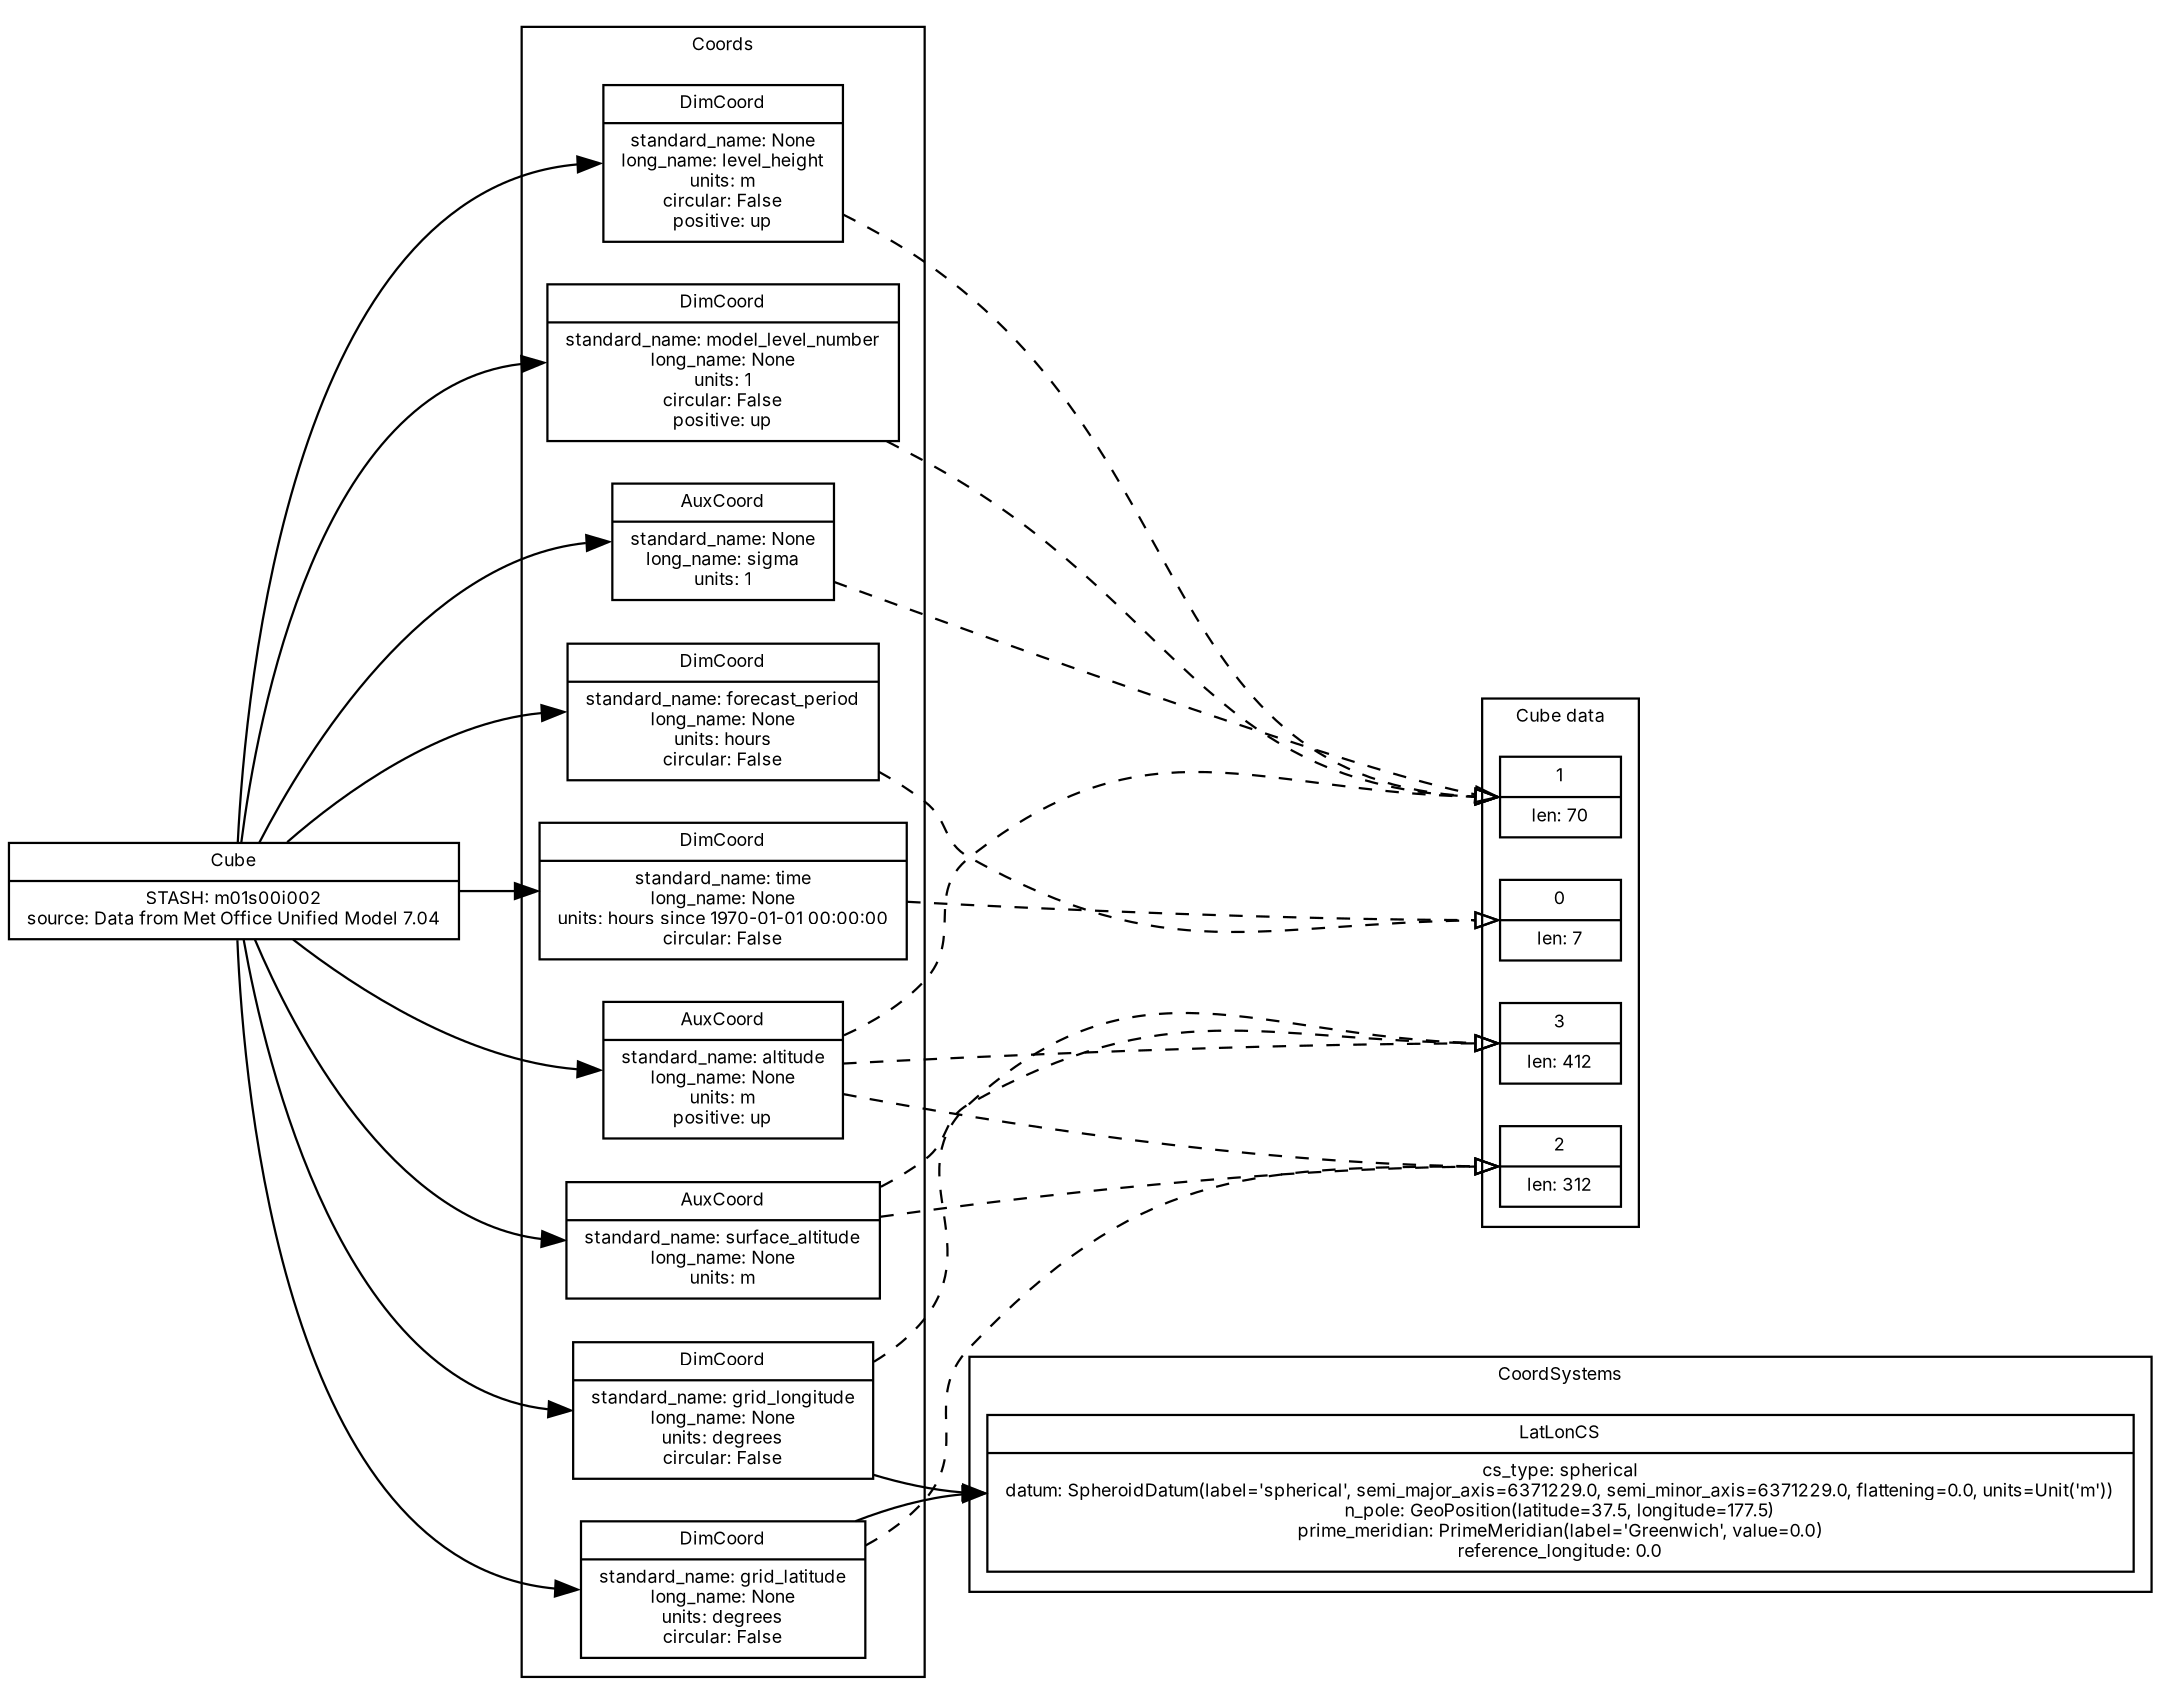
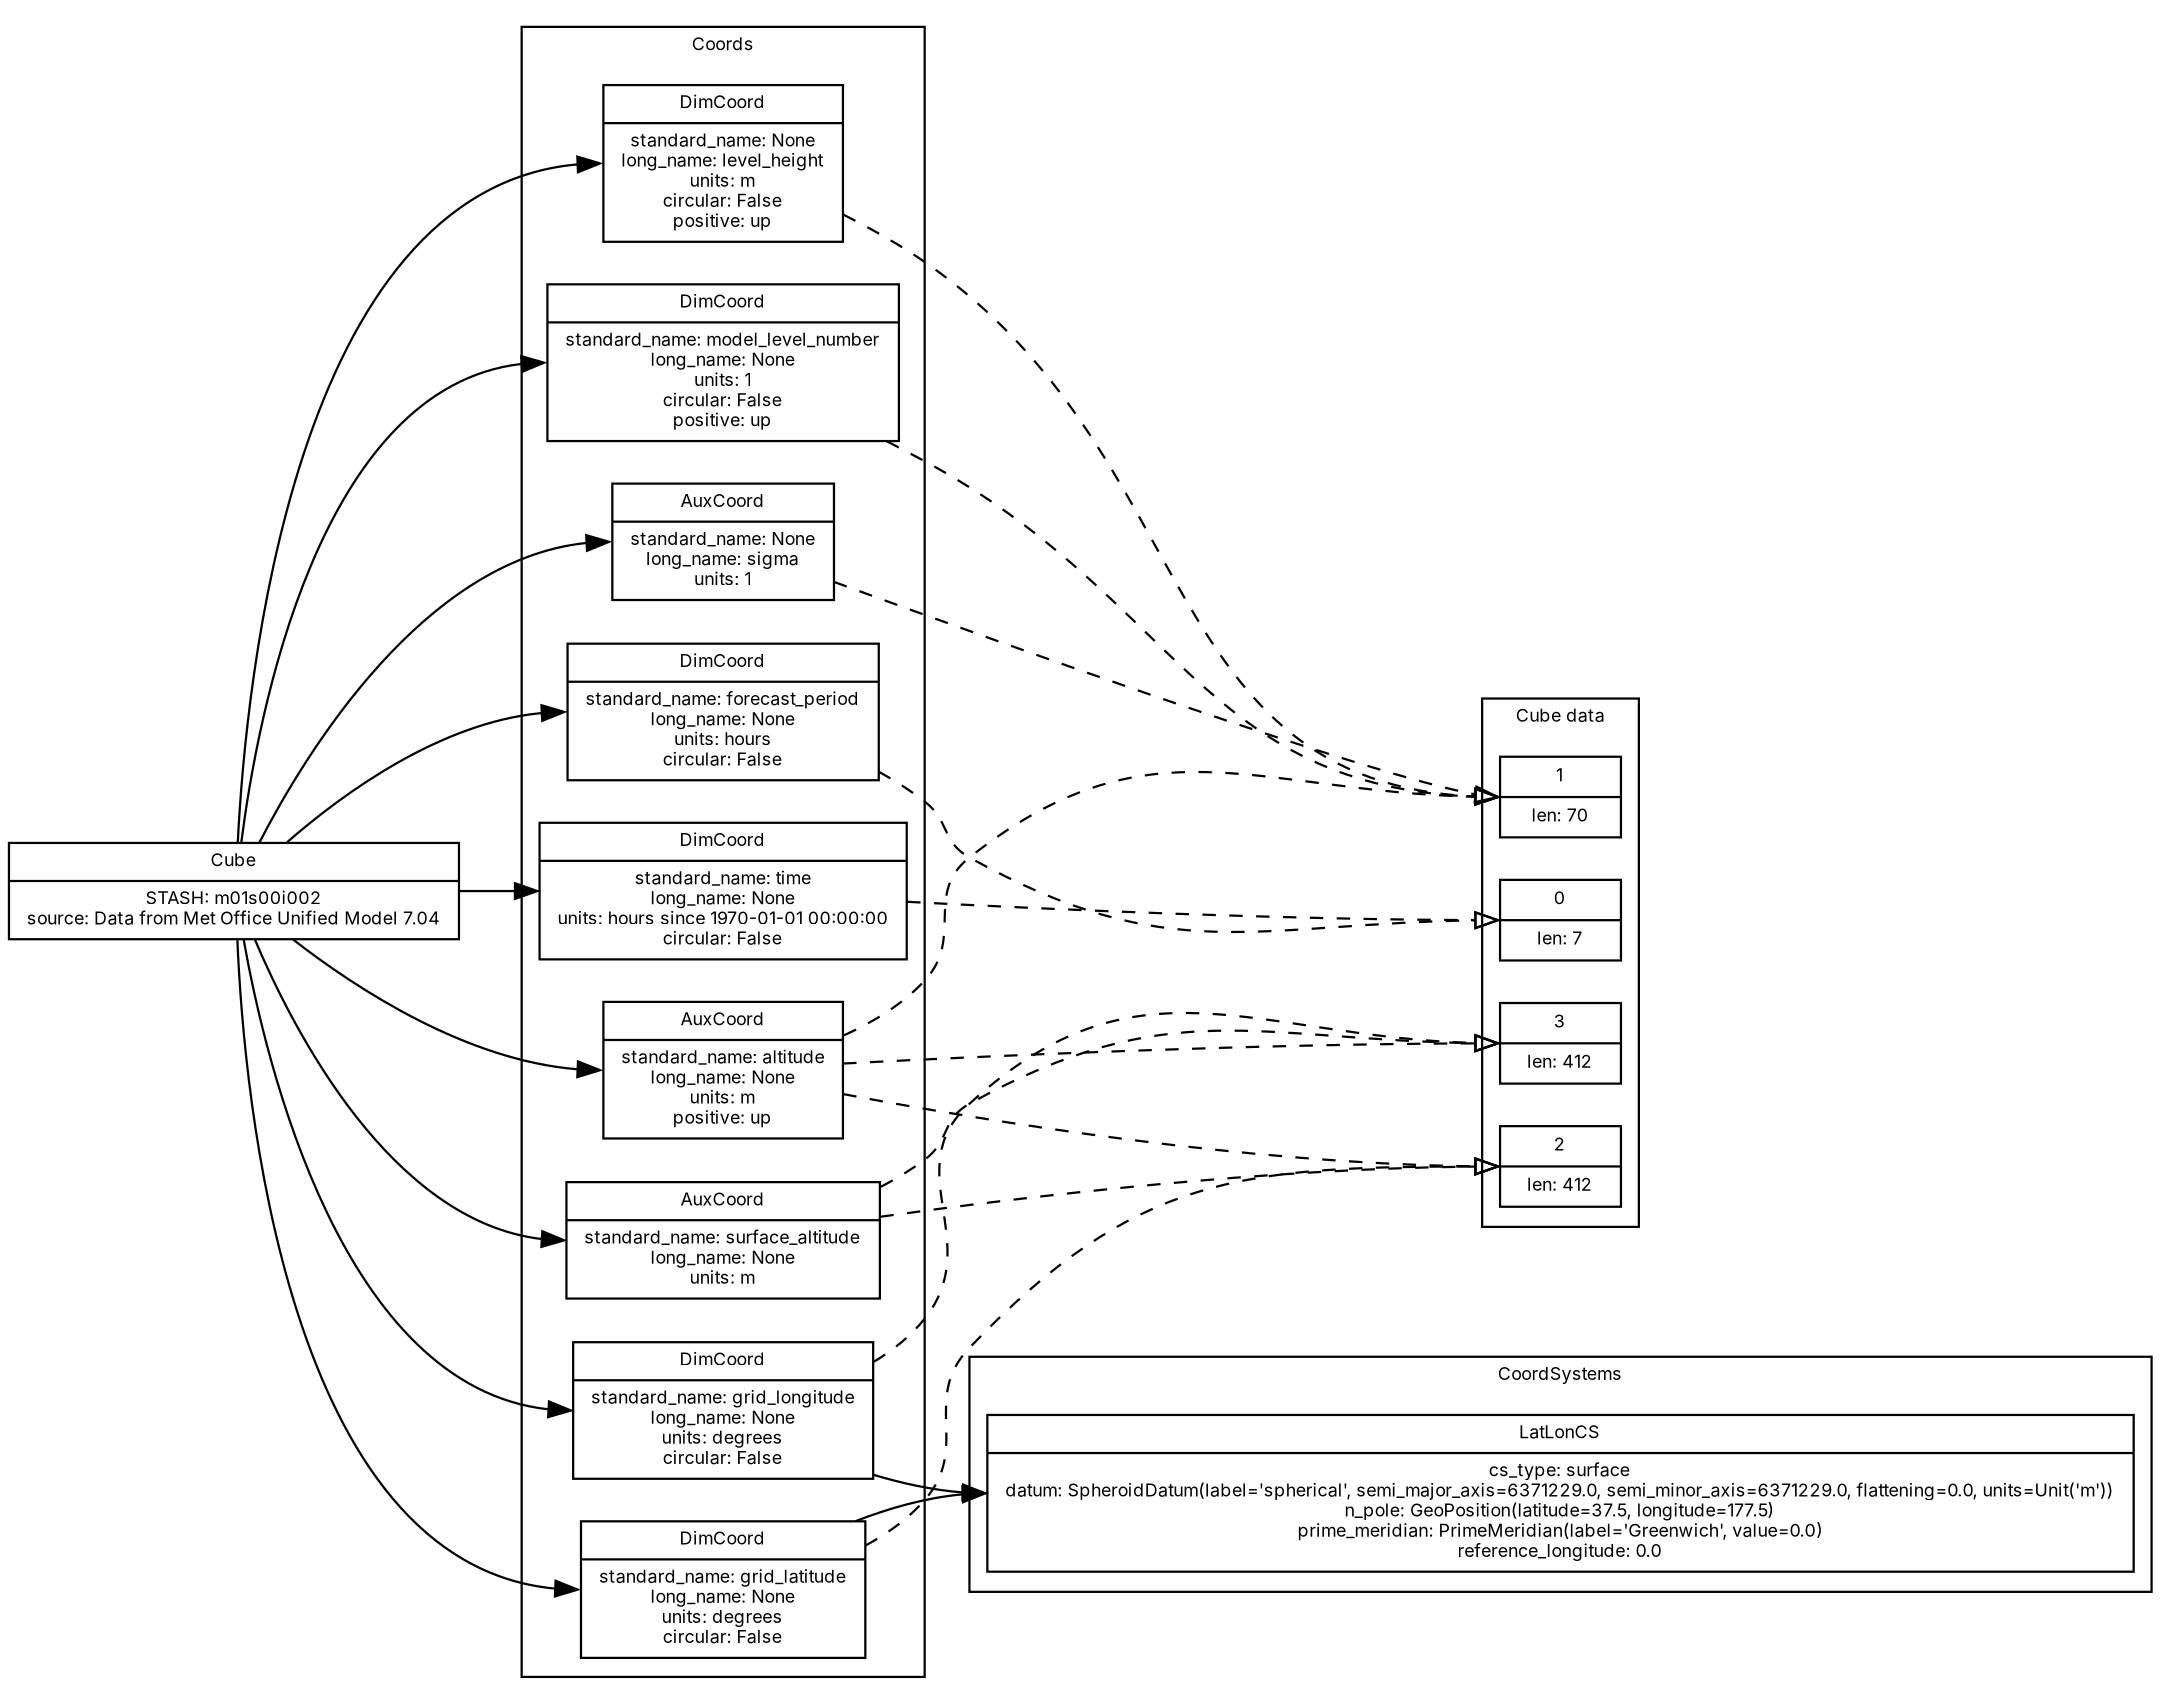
(1561, 1185) -> (1561, 1185)
(1561, 1471) -> (1561, 1471)
